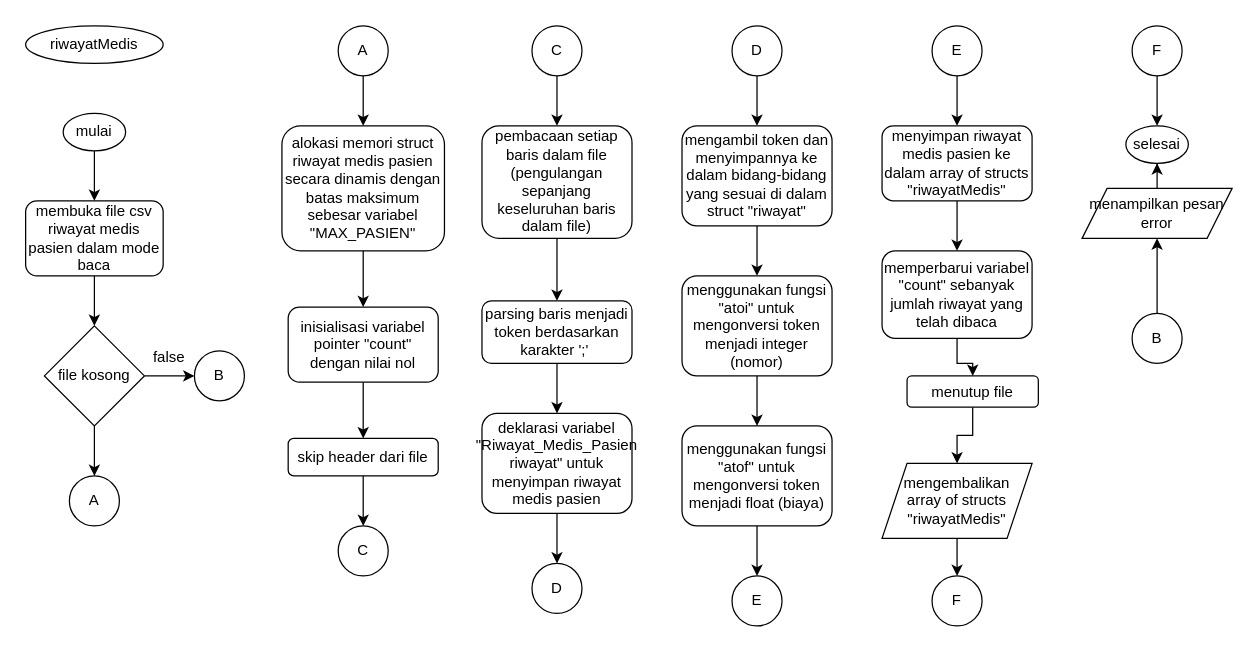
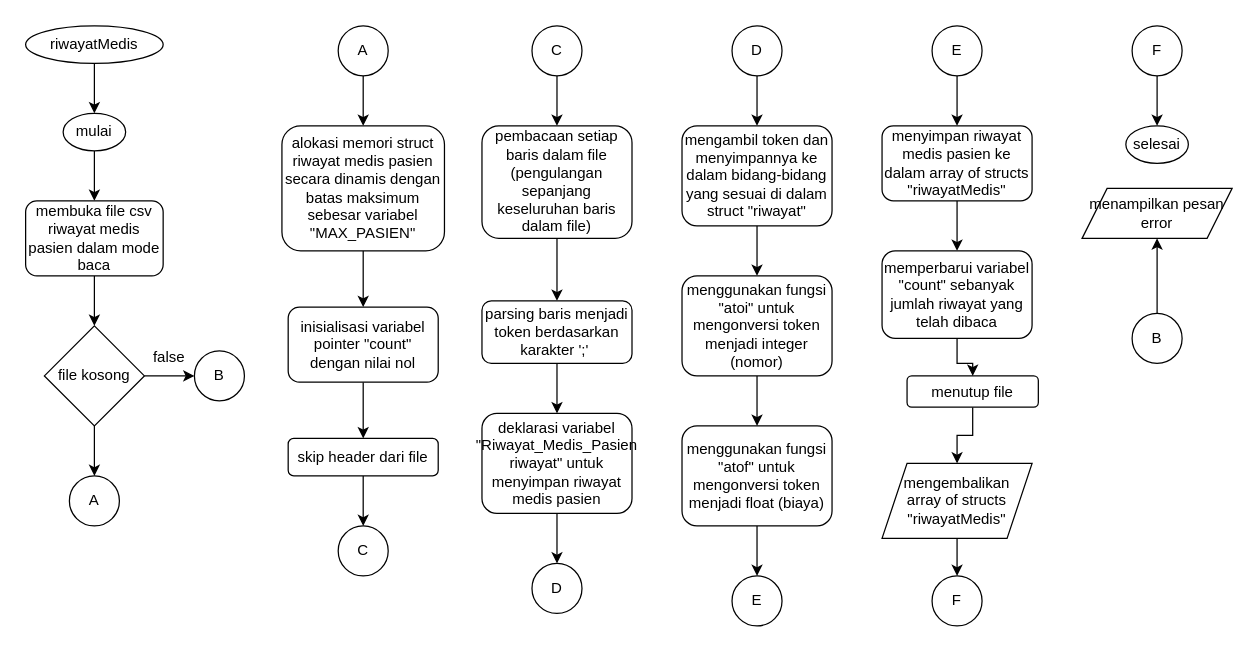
none -> (94, 84)
(1157, 171) -> none
